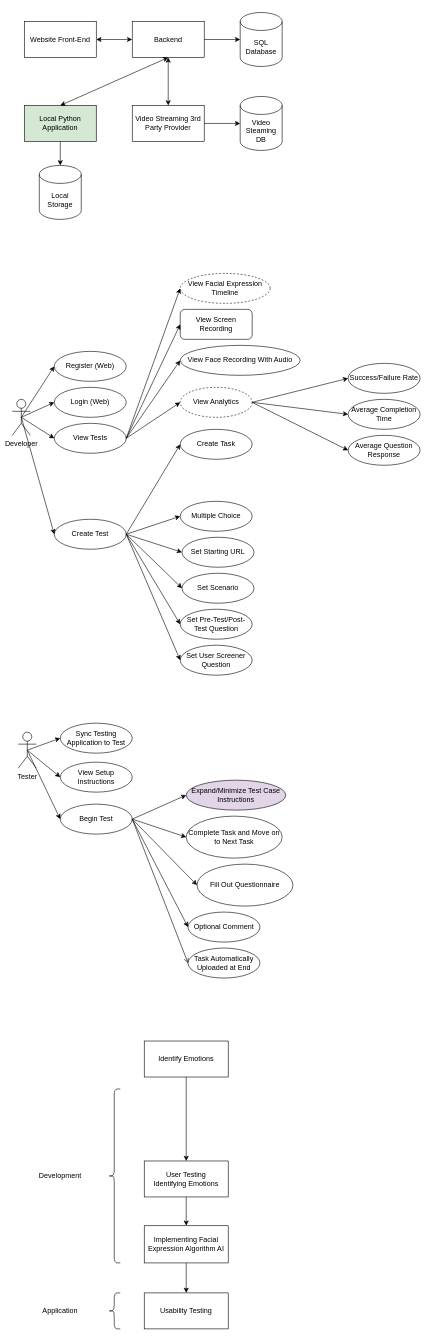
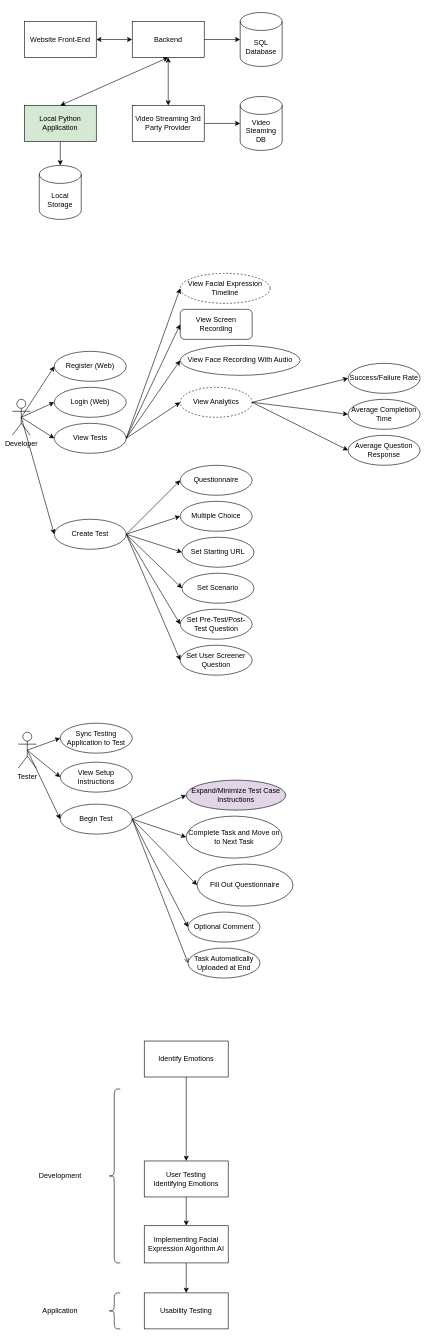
(216, 444) -> none
none -> (216, 480)
(154, 488) -> none
none -> (130, 531)
